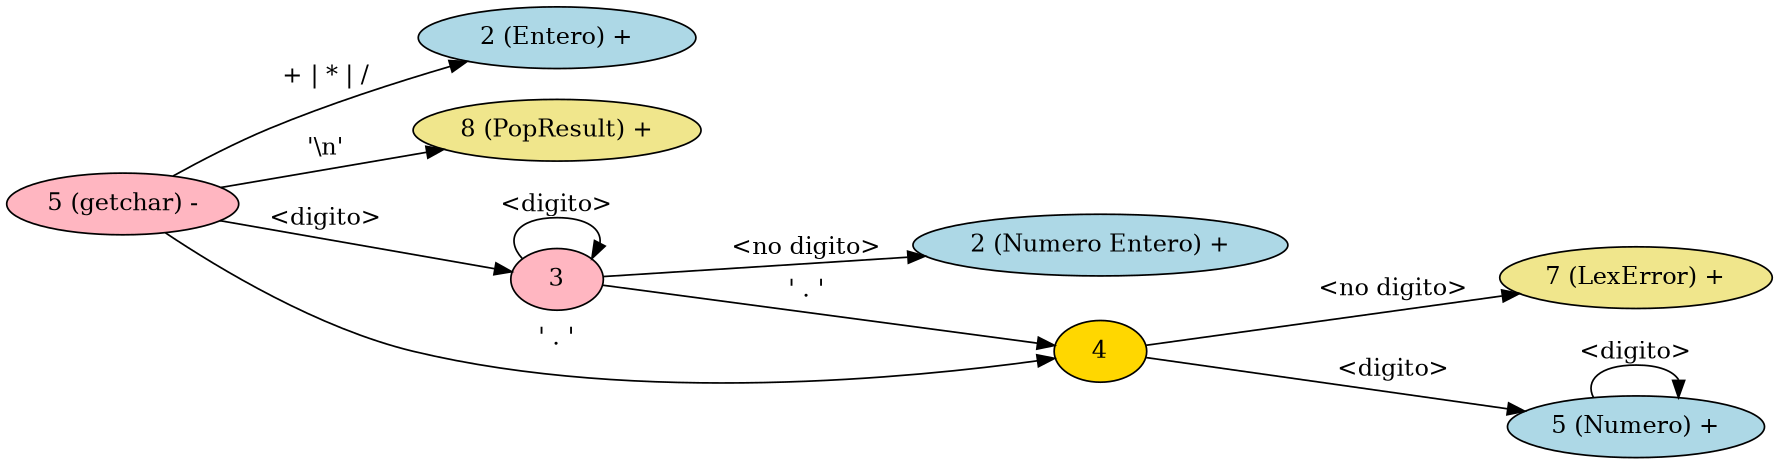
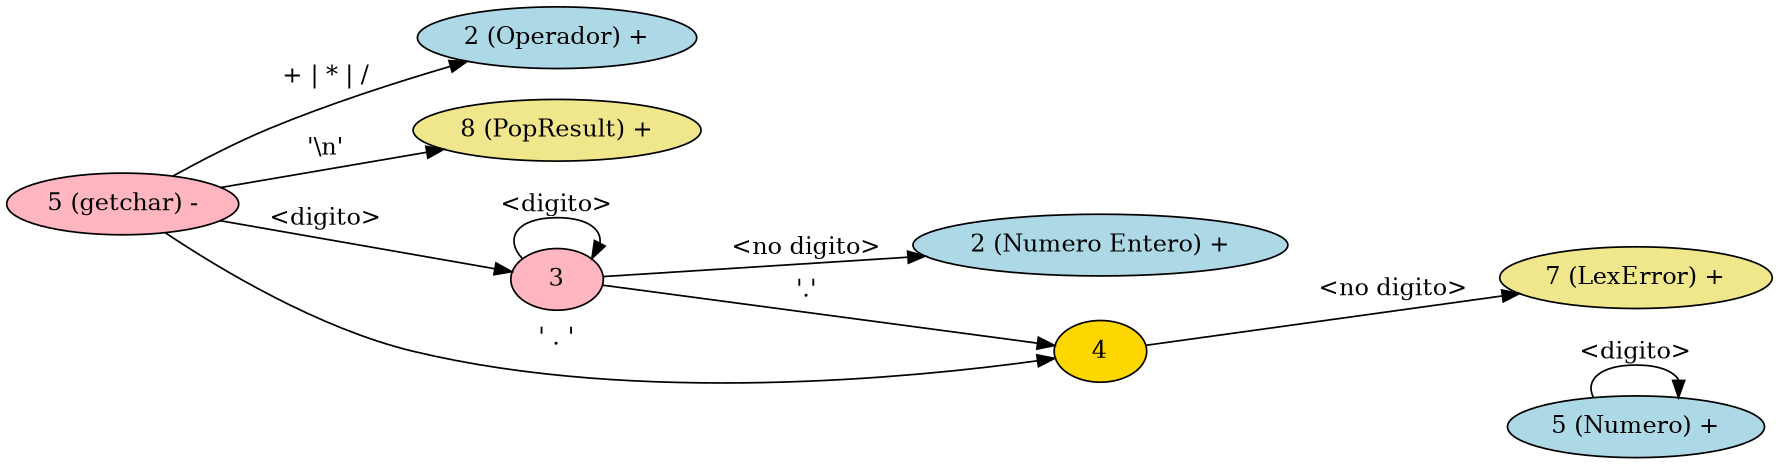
(557, 38) -> (557, 38)
(807, 291) -> (807, 291)
(1327, 383) -> none
